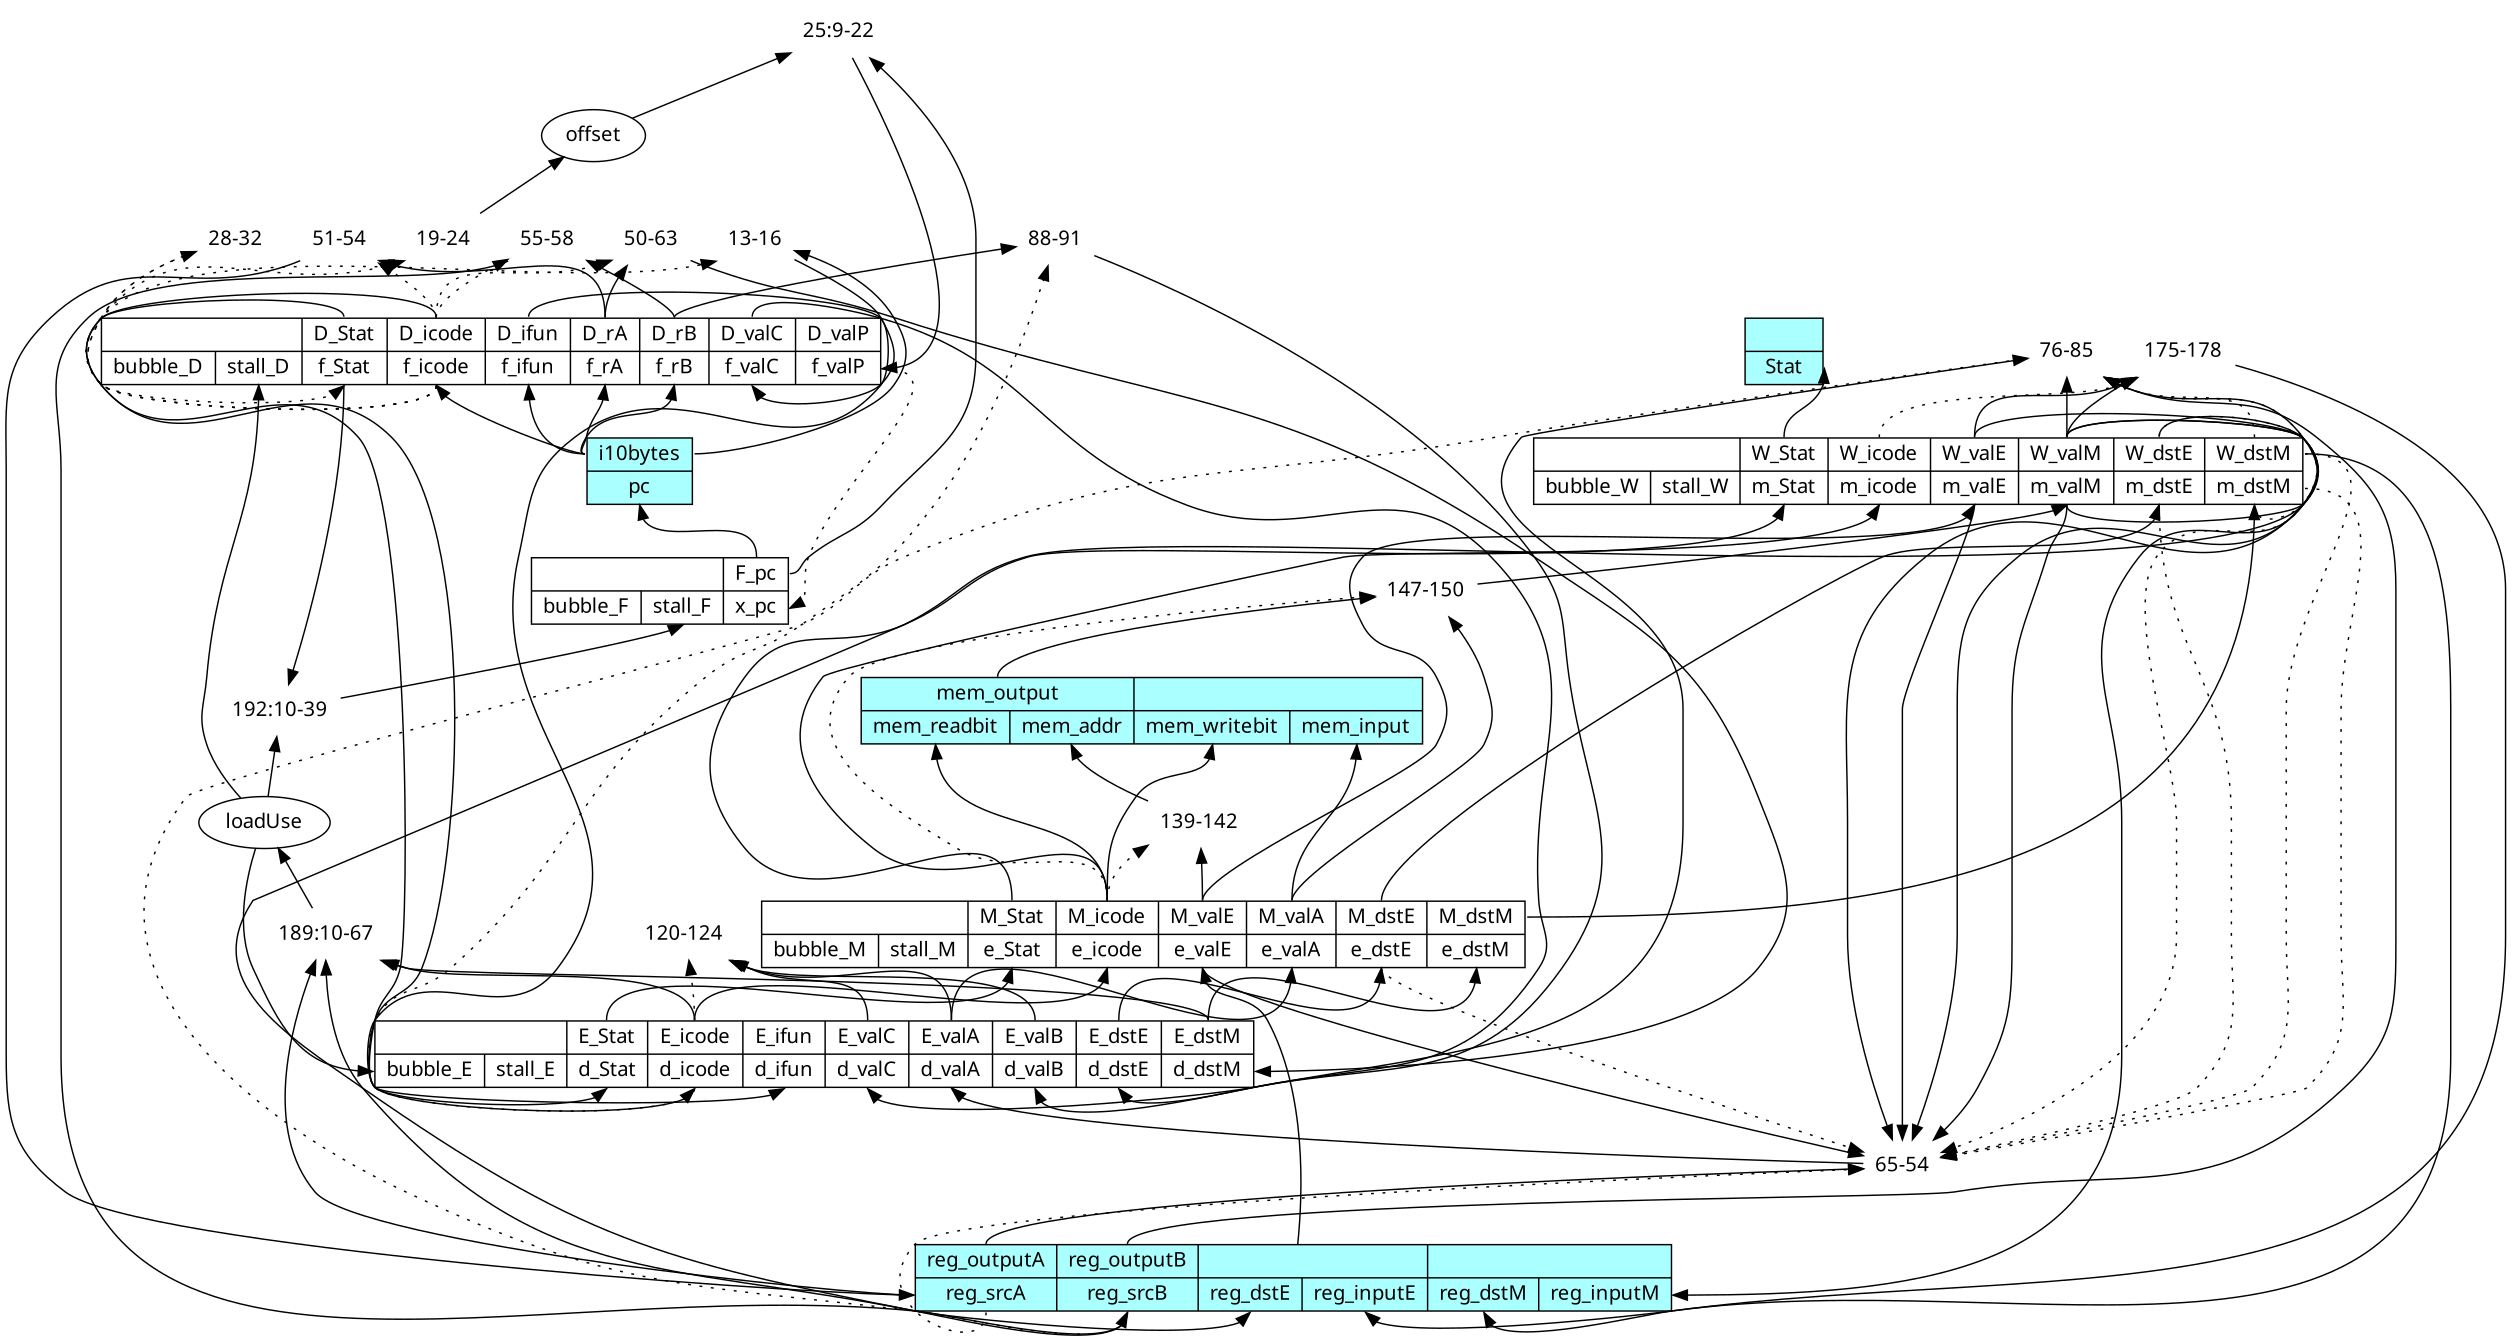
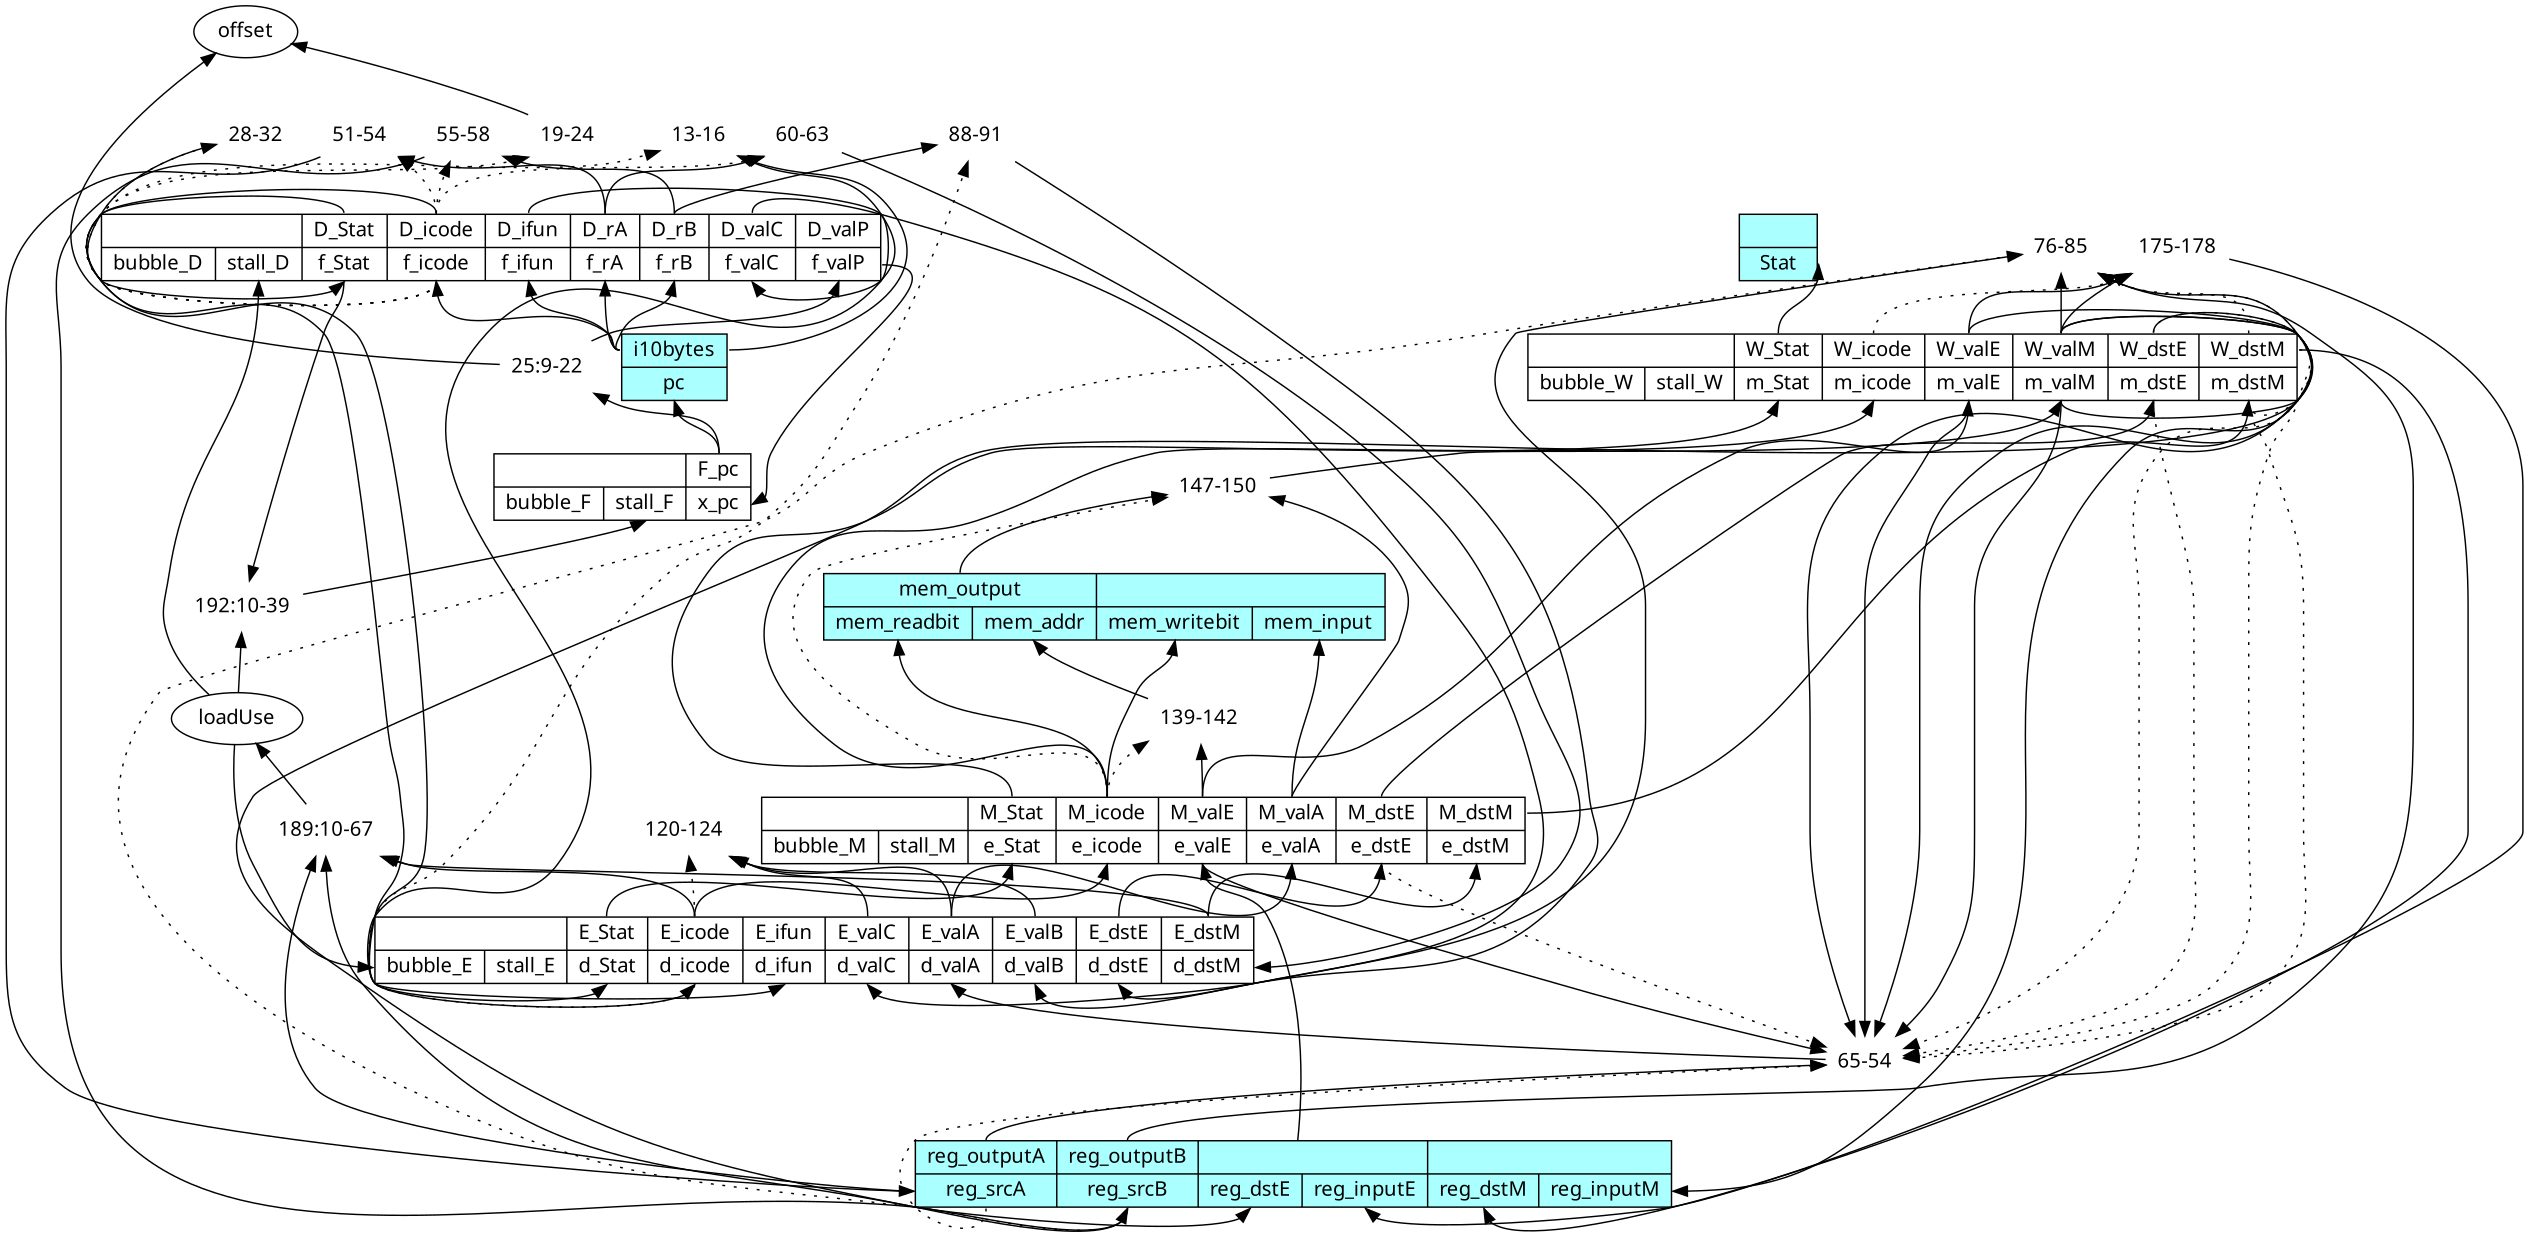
(705, 88) -> (187, 327)
(651, 240) -> (803, 136)
(121, 392) -> (112, 285)
(860, 474) -> (838, 368)
